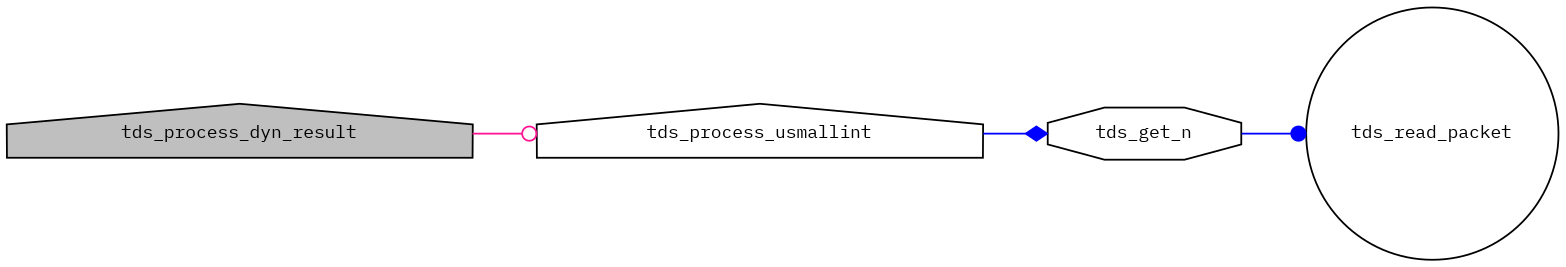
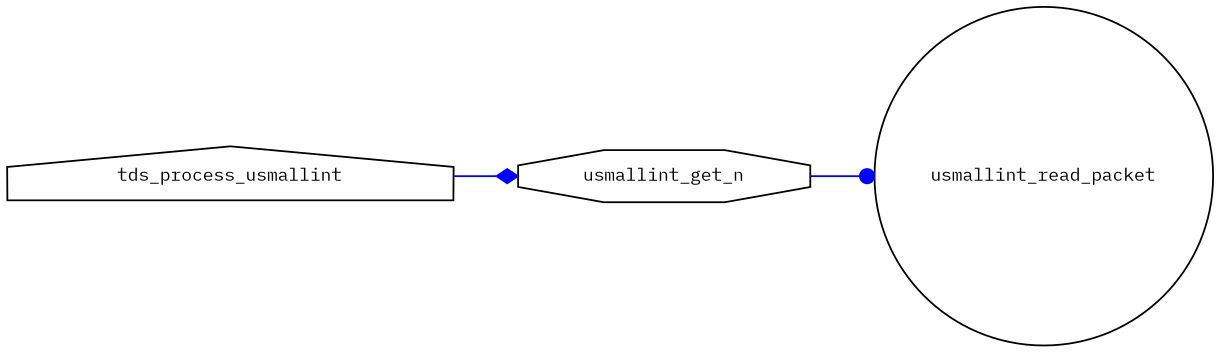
(240, 134) -> none
(1145, 134) -> (664, 176)
(1432, 134) -> (1044, 176)
